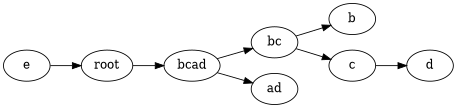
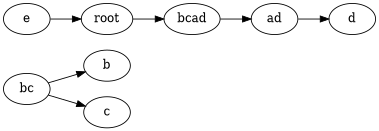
(231, 55) -> none
(387, 66) -> (309, 19)
